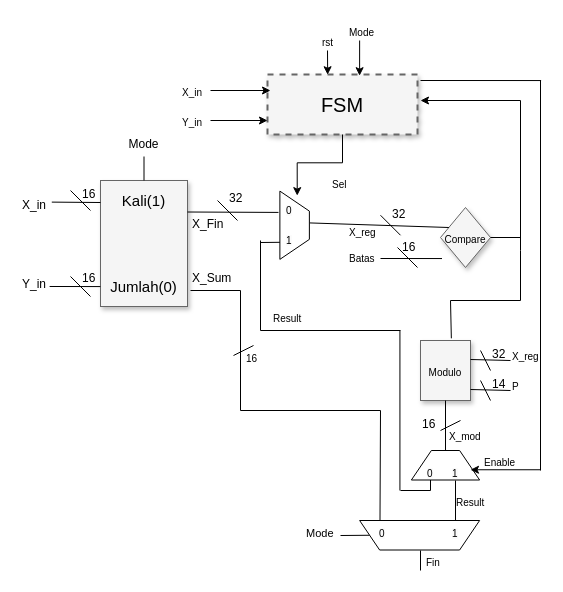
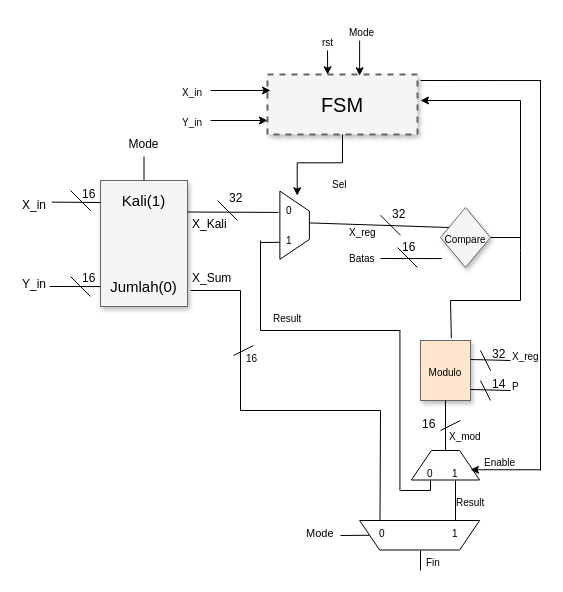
(208, 225) -> (210, 225)
(446, 371) -> (446, 371)
